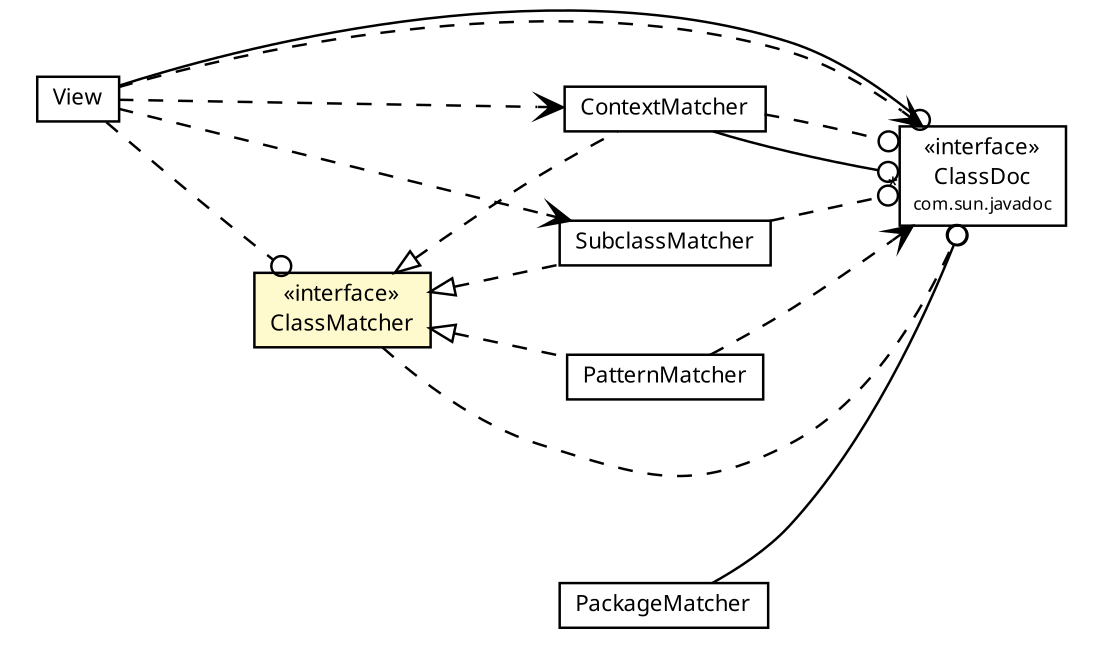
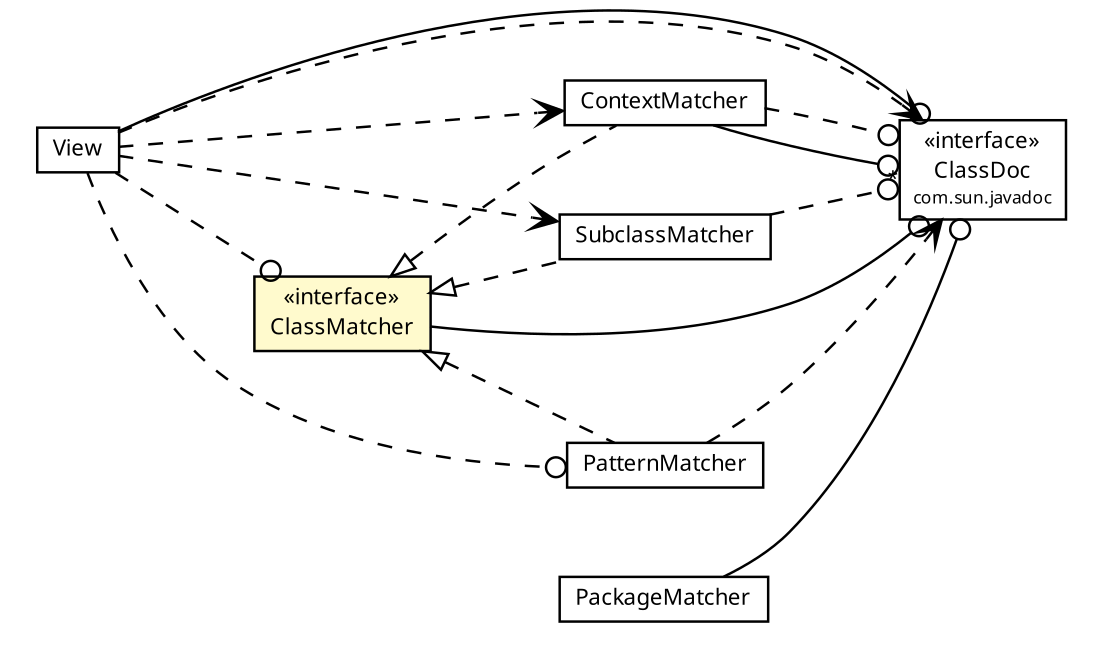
none -> (262, 400)
(704, 474) -> (681, 327)
